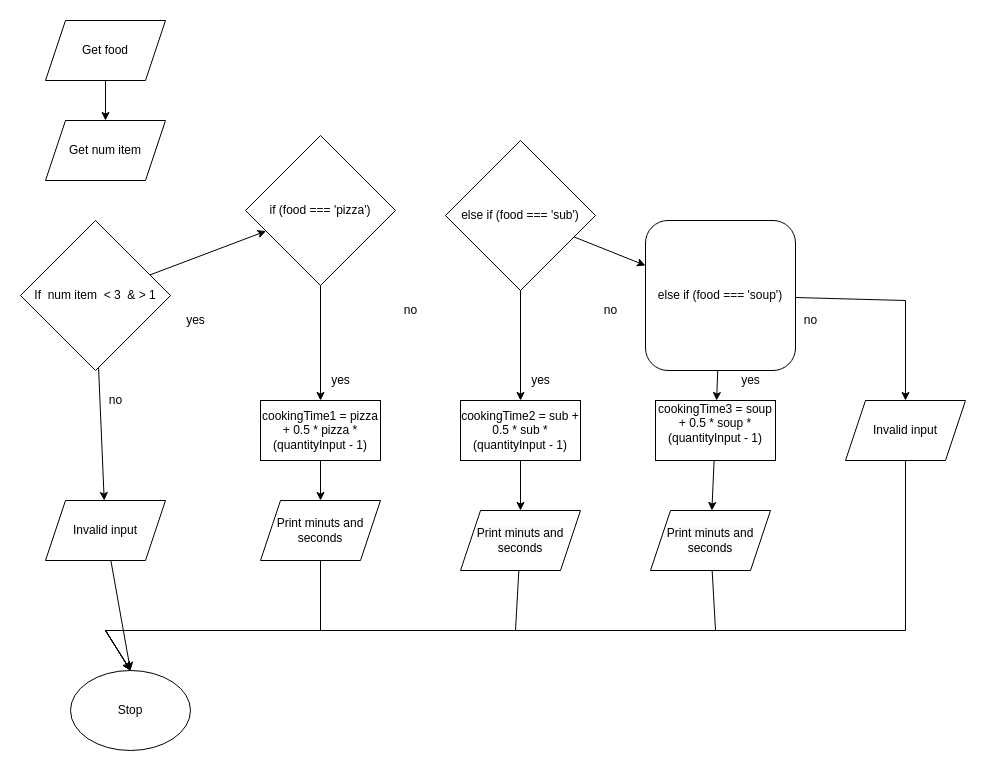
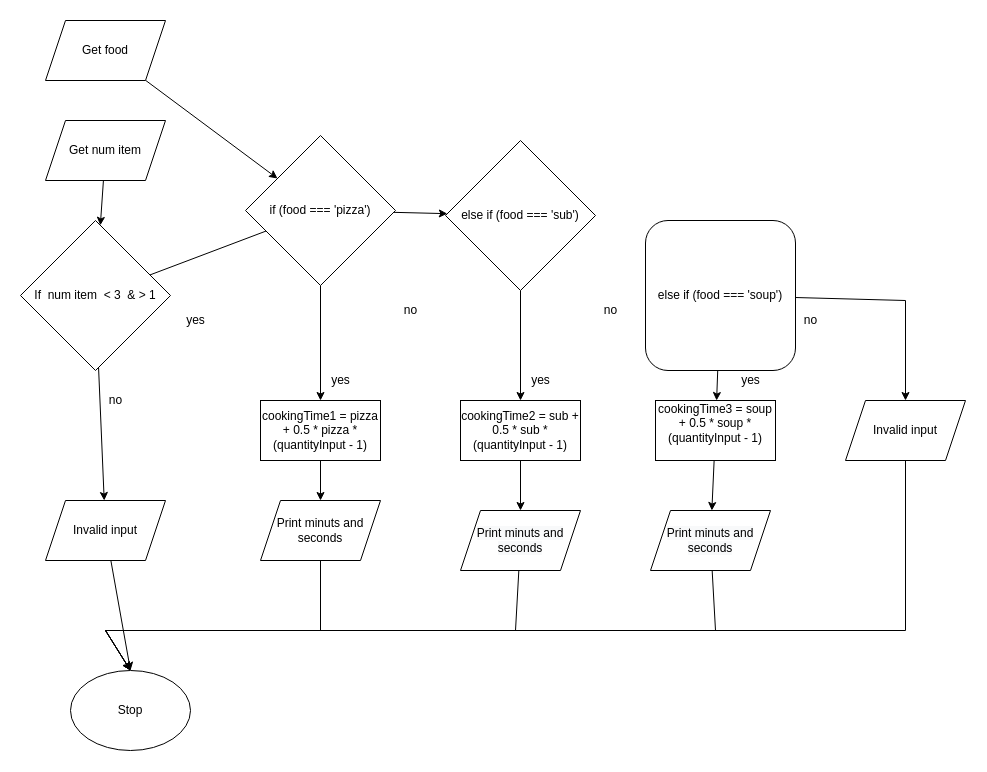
(106, 97) -> (209, 128)
none -> (102, 200)
none -> (417, 213)
(258, 234) -> (260, 233)
(607, 250) -> none
